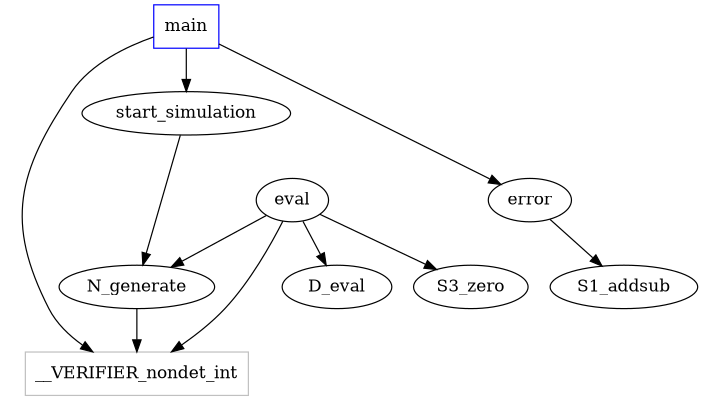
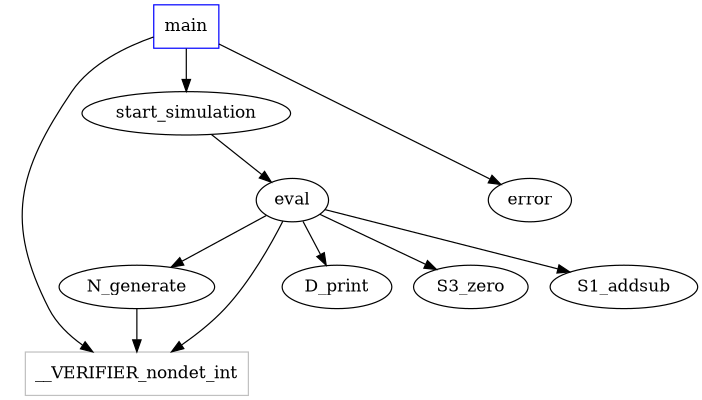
(163, 194) -> (237, 155)
(571, 238) -> (441, 239)
(337, 287) -> (337, 287)
